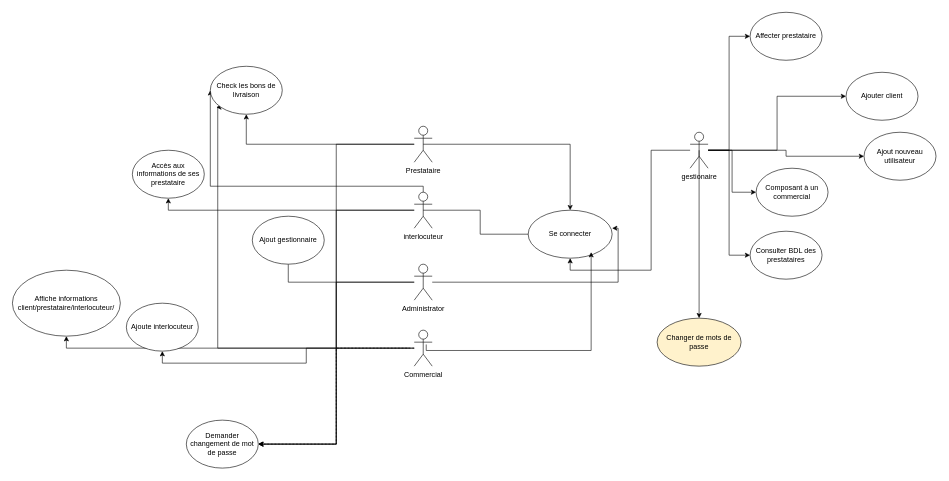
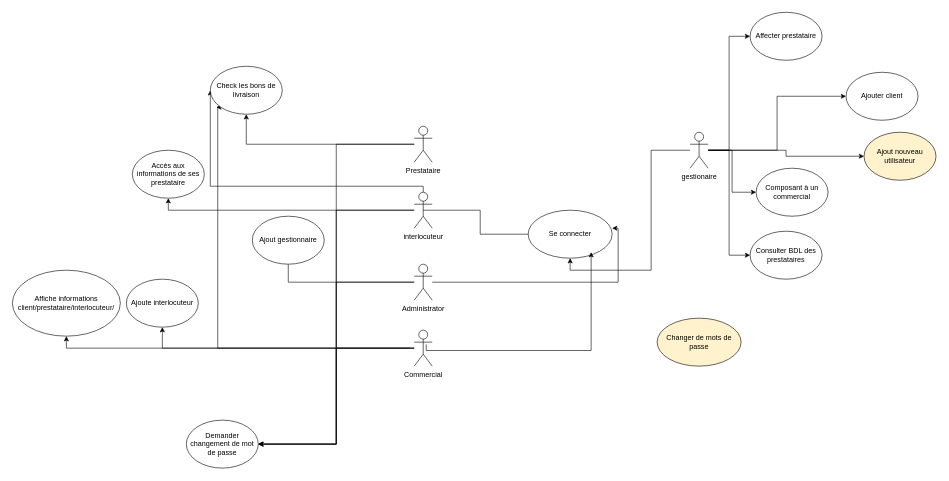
(569, 144) -> none
(900, 156) -> (900, 156)
(699, 312) -> none
(162, 327) -> (162, 303)
(260, 444) -> (260, 444)
